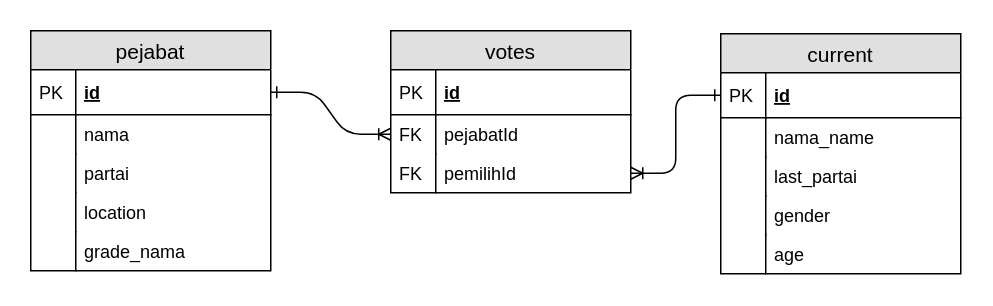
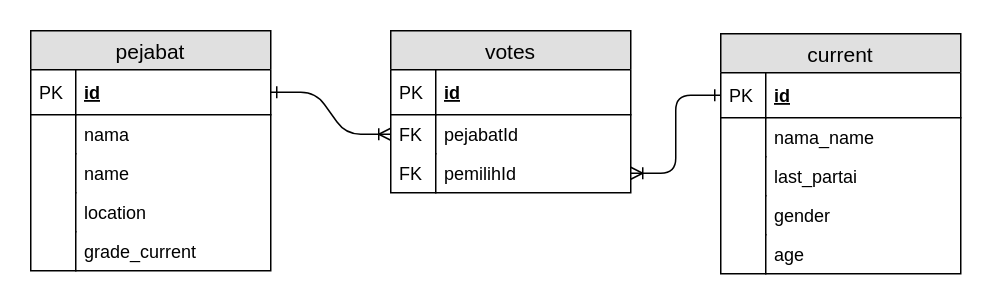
(112, 174) -> (104, 174)
(134, 252) -> (150, 252)
